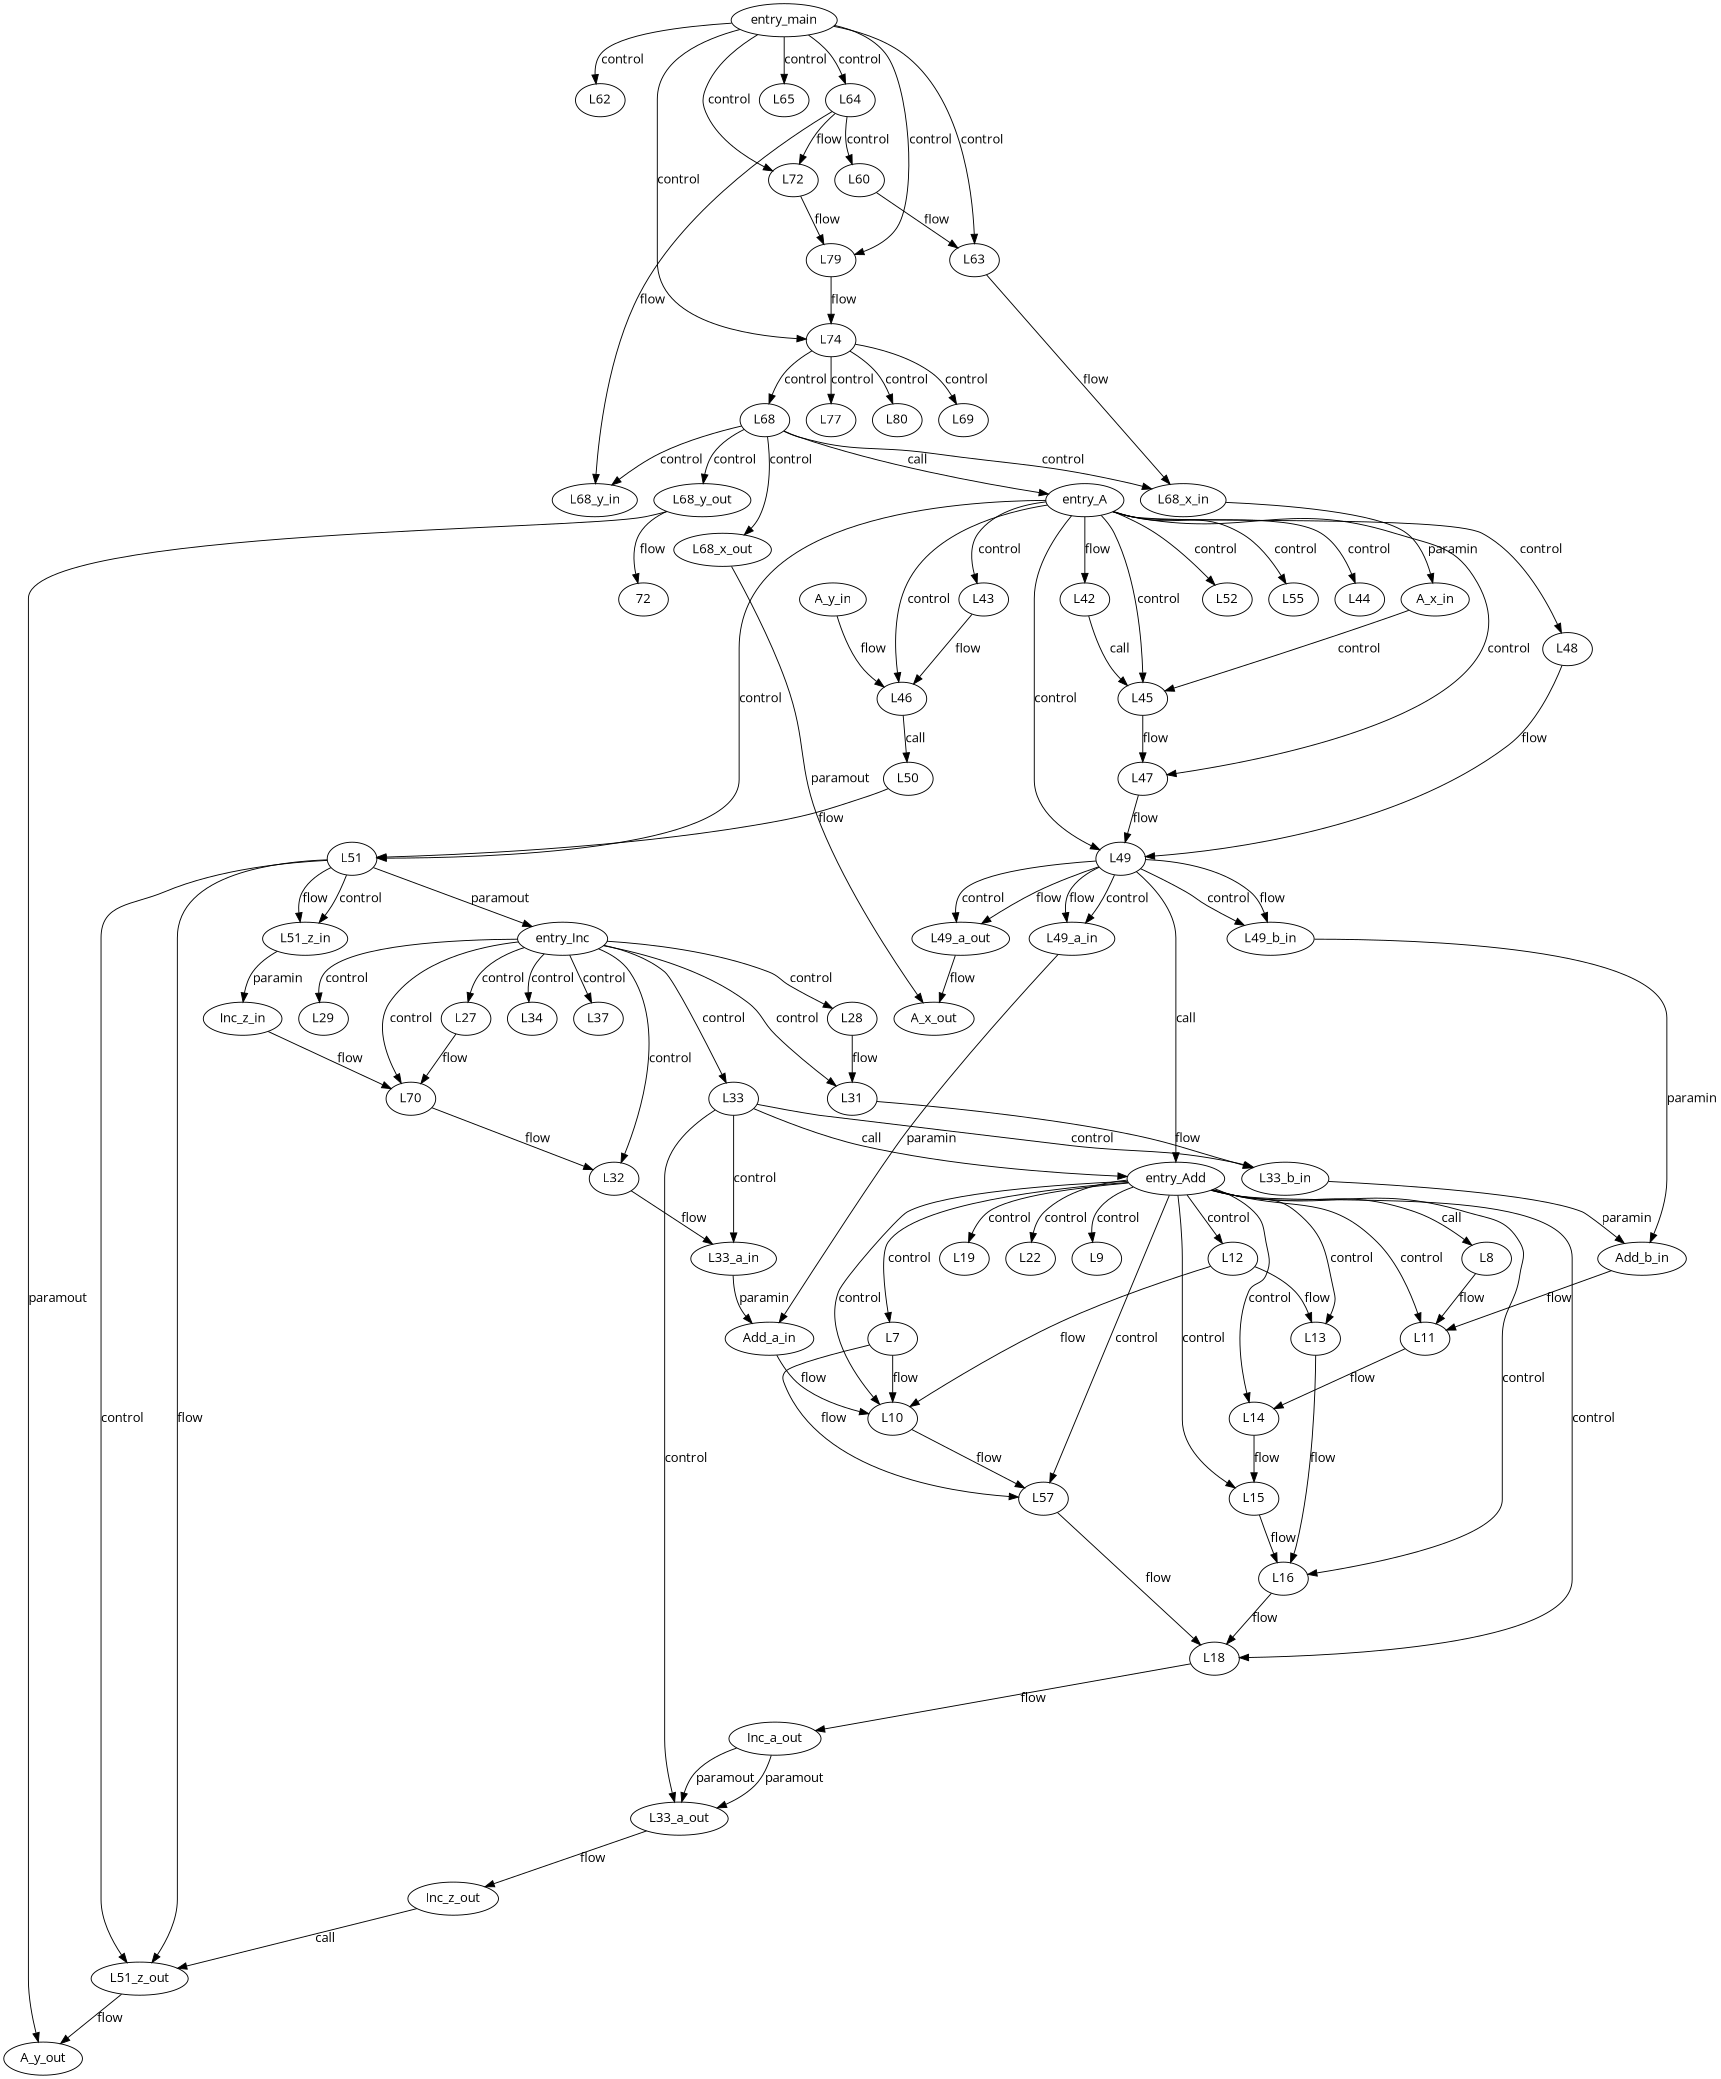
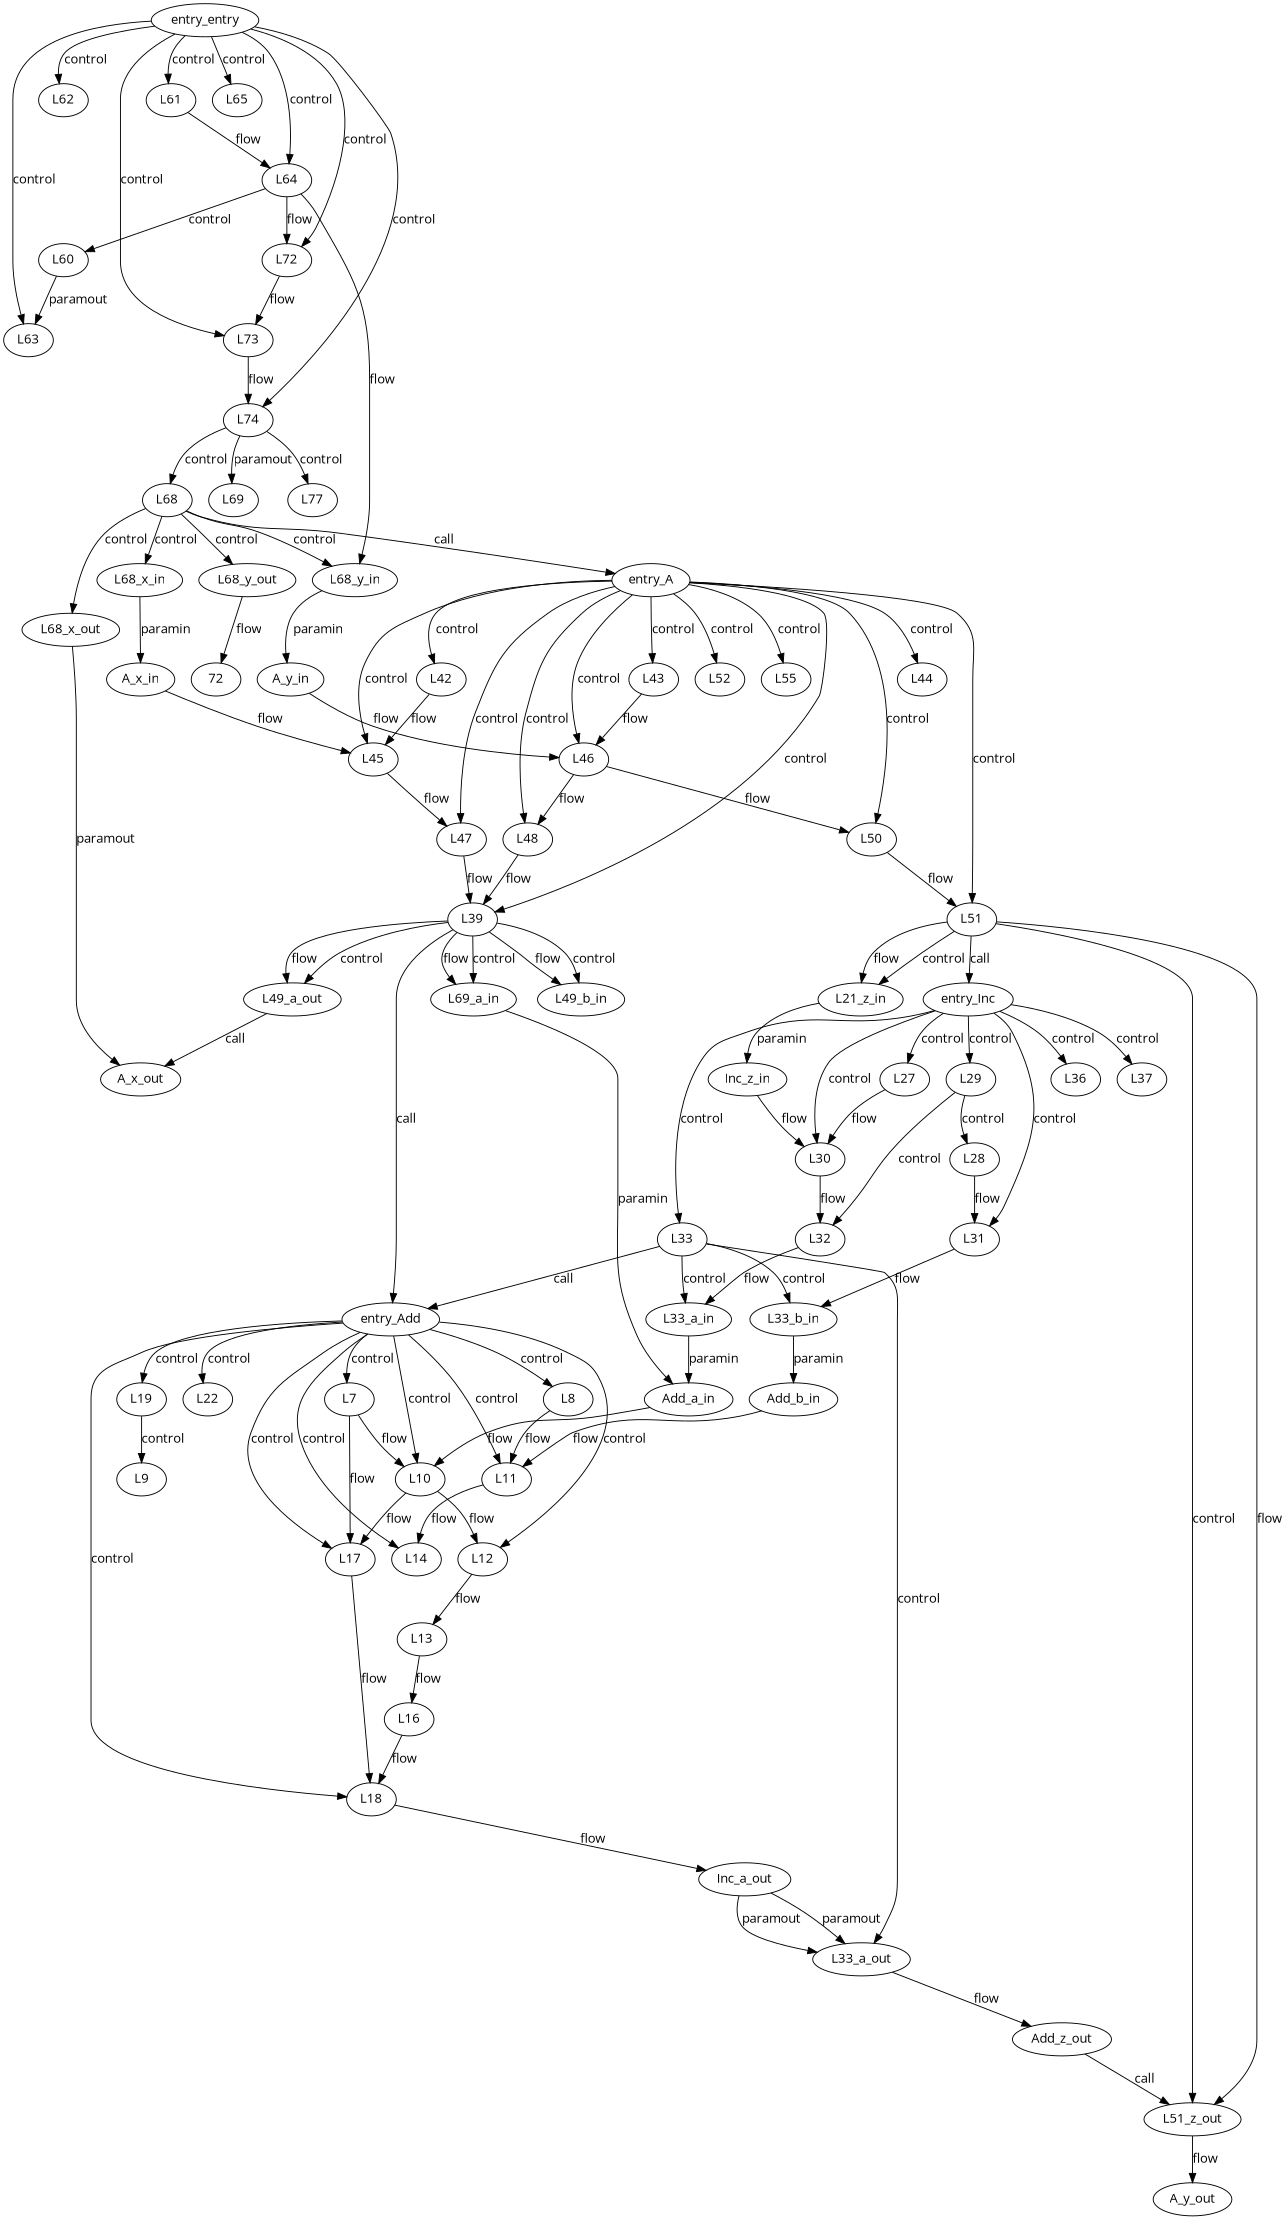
(784, 20) -> (205, 20)
none -> (171, 100)
(937, 220) -> (78, 300)
(831, 260) -> (248, 340)
(1075, 376) -> none
(967, 380) -> (263, 460)
(897, 420) -> none
(1098, 550) -> (457, 630)
none -> (292, 615)
none -> (863, 632)
(1120, 649) -> (424, 719)
(1359, 649) -> (270, 719)
(916, 739) -> (758, 799)
none -> (559, 796)
(1121, 859) -> (473, 919)
(500, 899) -> (980, 959)
(305, 939) -> (861, 999)
(1072, 939) -> (474, 999)
(720, 957) -> (961, 1115)
(1609, 970) -> none
(963, 979) -> (235, 1039)
(28, 990) -> none
(532, 1019) -> (1076, 1079)
(649, 1043) -> (892, 1150)
(411, 1099) -> (820, 1159)
(1104, 1203) -> (142, 1435)
(1452, 1219) -> (542, 1359)
(1306, 1221) -> none
(1515, 1294) -> none
(1059, 1323) -> (459, 1510)
(1043, 1499) -> (350, 1559)
(1254, 1499) -> none
(453, 1899) -> (1062, 2039)
